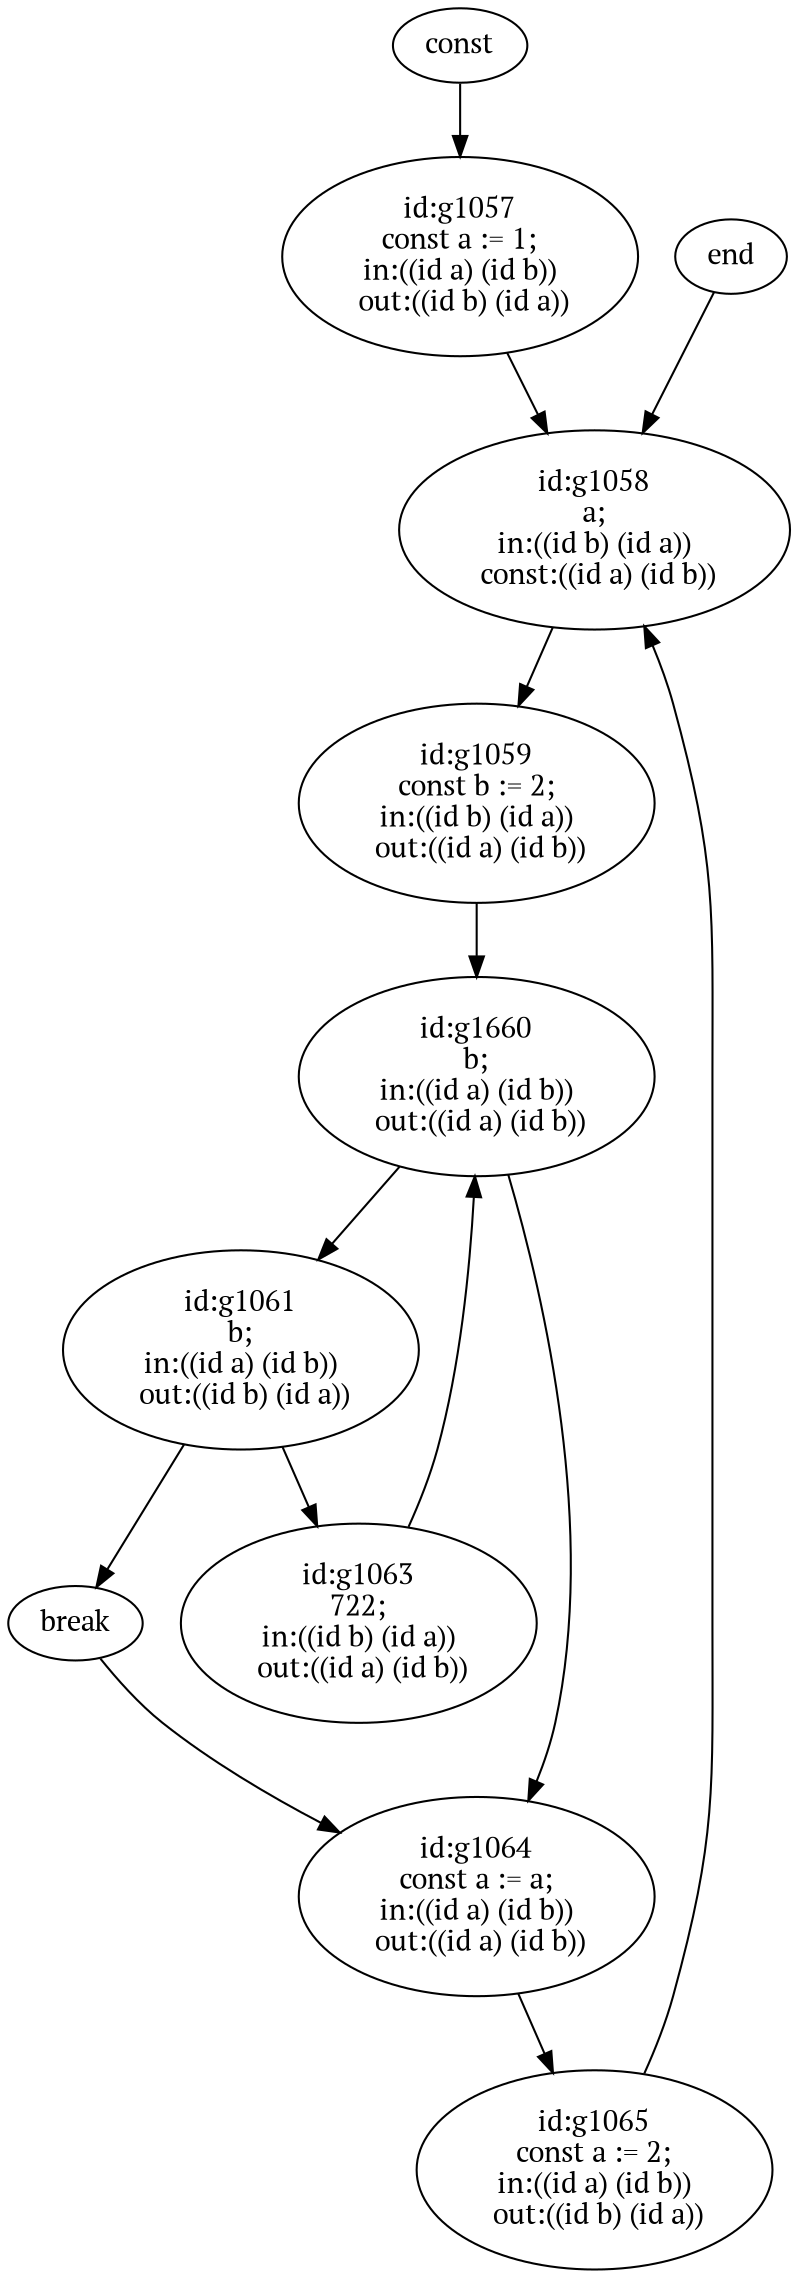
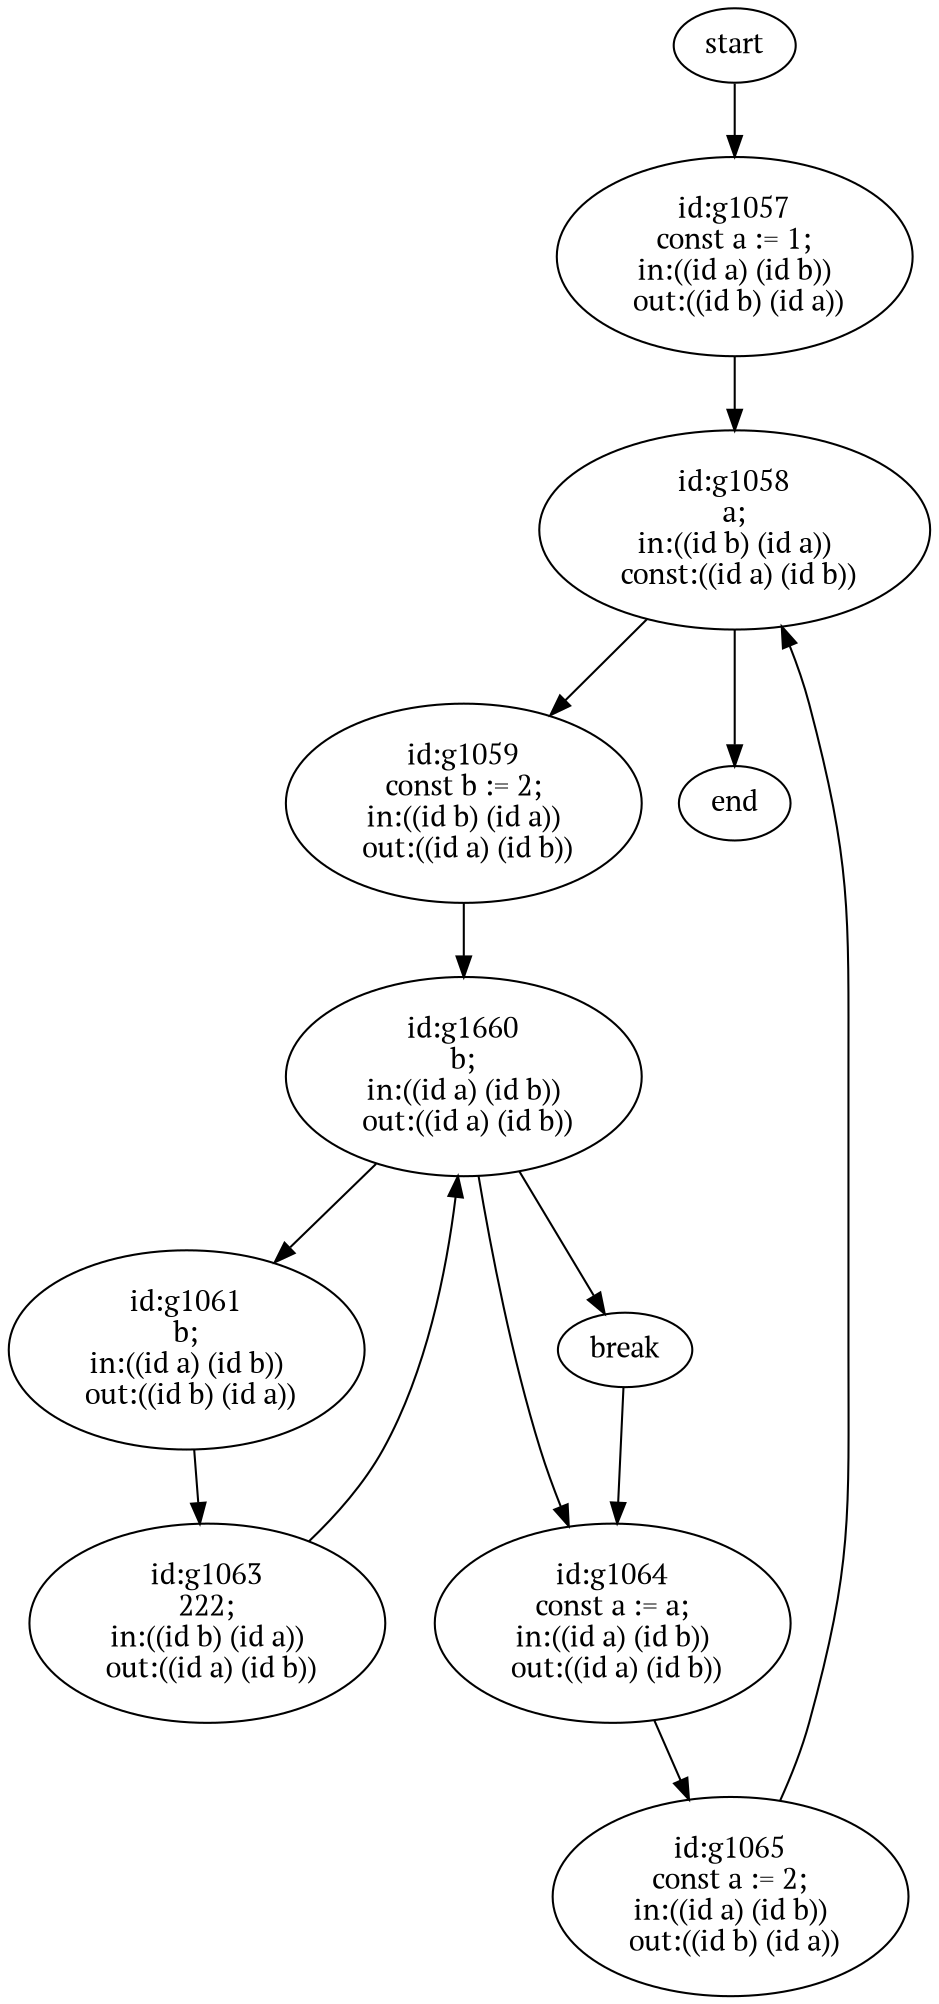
(460, 45) -> (735, 45)
(683, 353) -> (735, 687)
(146, 1507) -> (557, 1233)
(359, 1623) -> (207, 1623)
